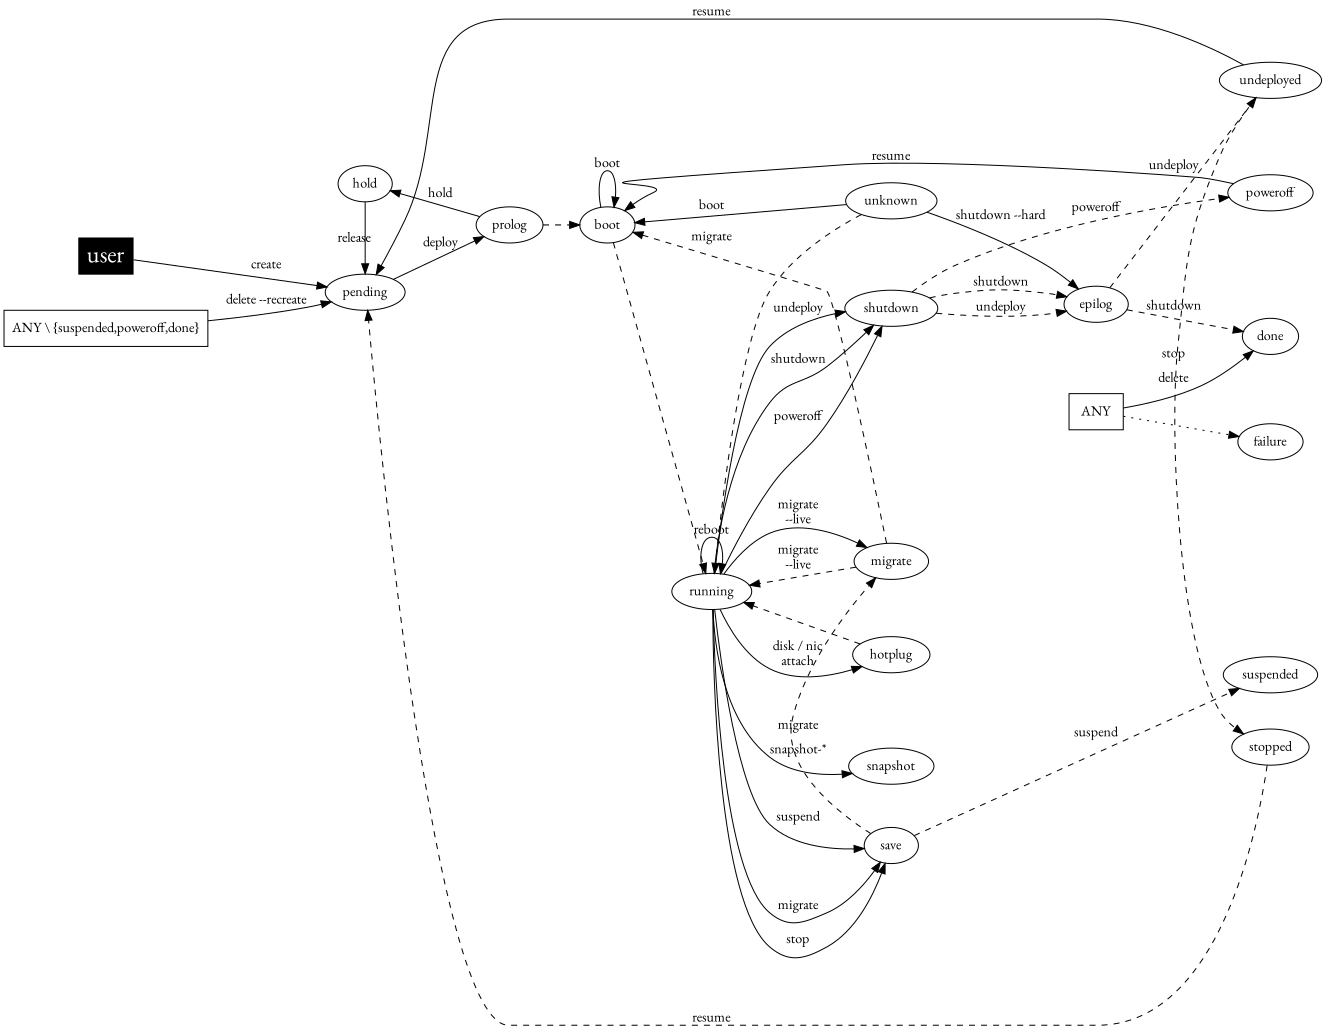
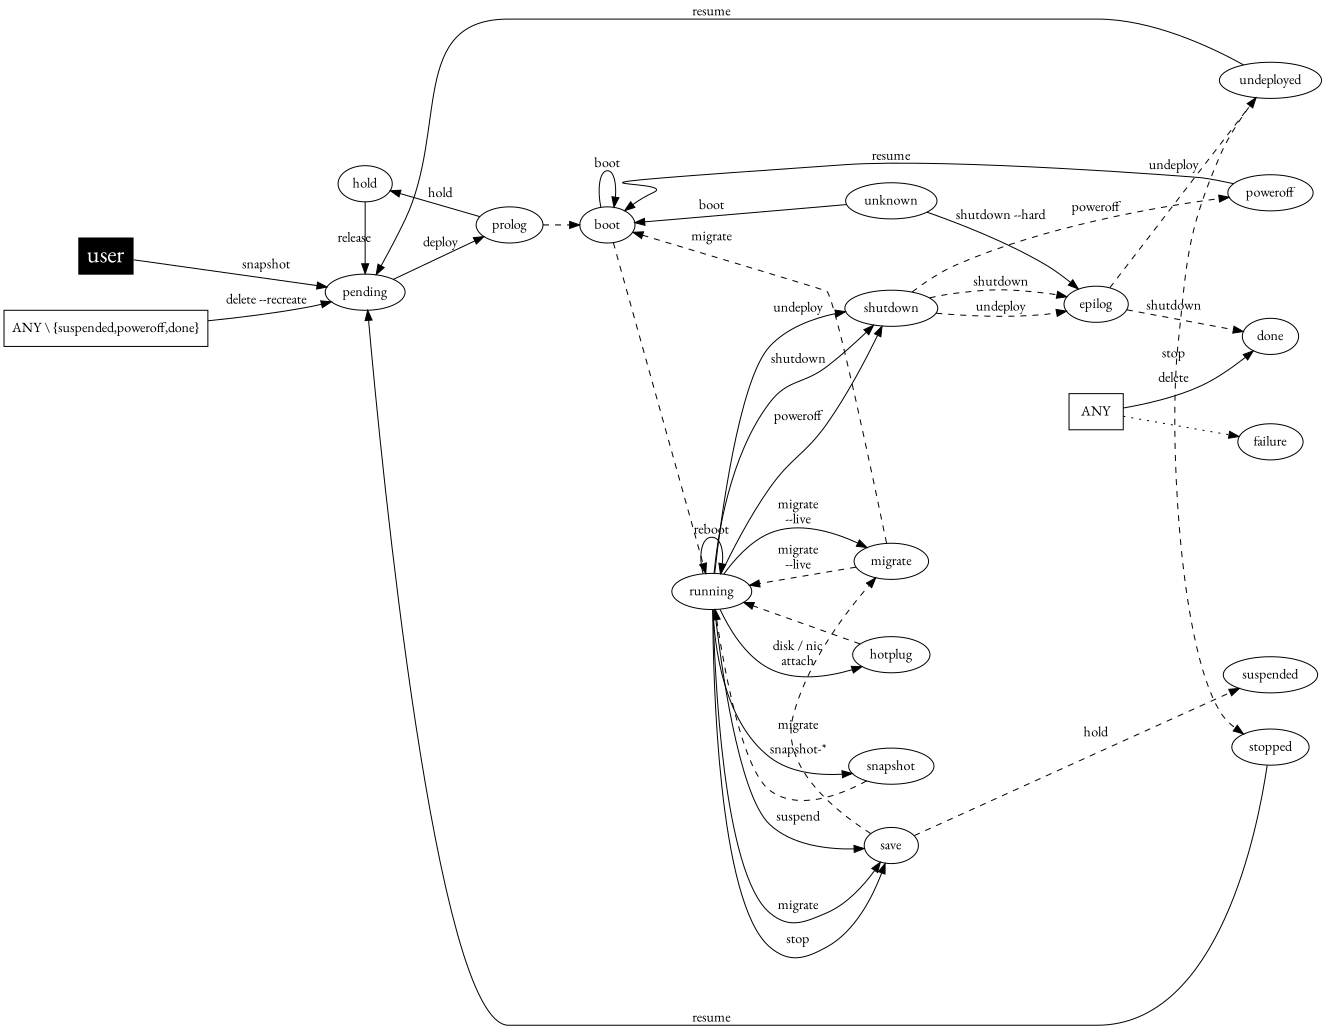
(267, 265) -> (267, 265)
(745, 366) -> (749, 757)
(1096, 733) -> (1096, 733)
(607, 1025) -> (607, 1025)
